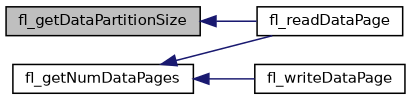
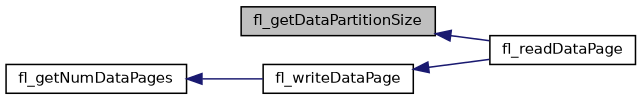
(224, 48) -> (459, 63)
